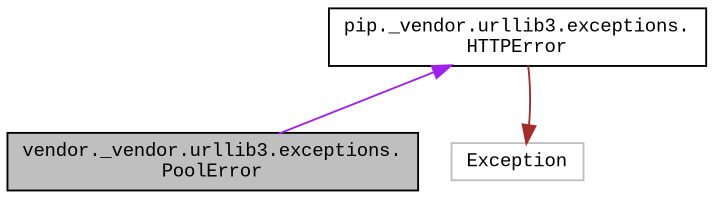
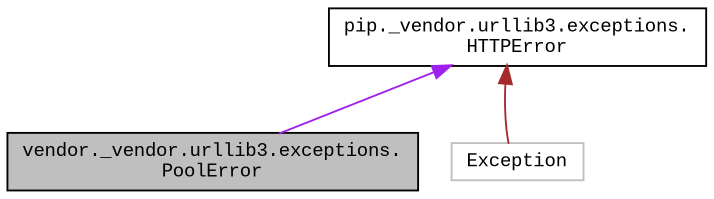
(530, 95) -> (505, 114)
